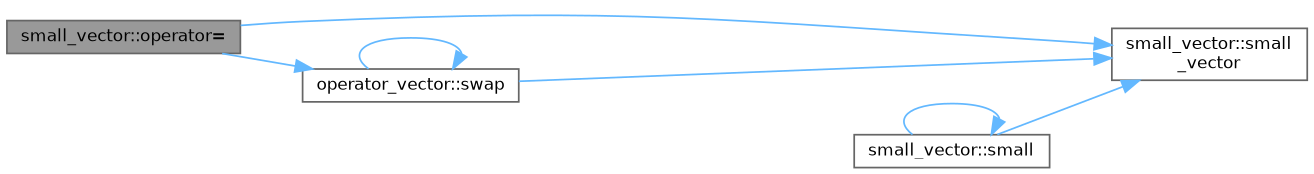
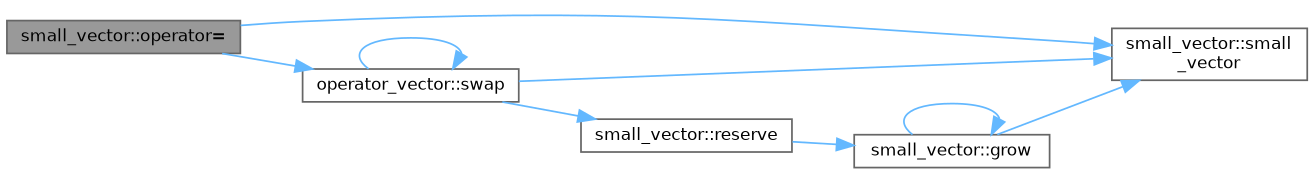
none -> (686, 136)
(952, 151) -> (952, 151)
